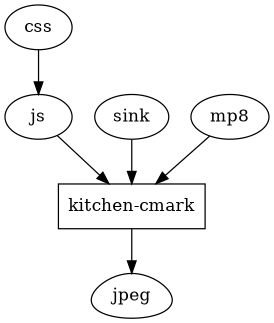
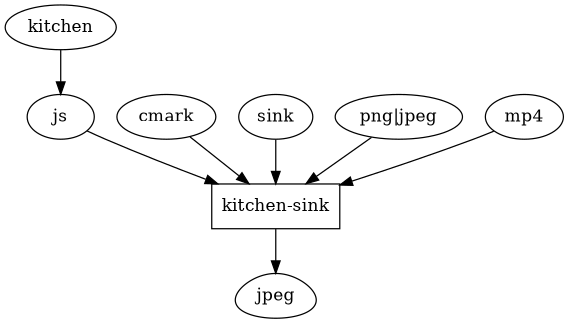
(39, 27) -> (61, 27)
none -> (166, 117)
(230, 117) -> (524, 117)
none -> (399, 117)
(132, 206) -> (276, 206)
